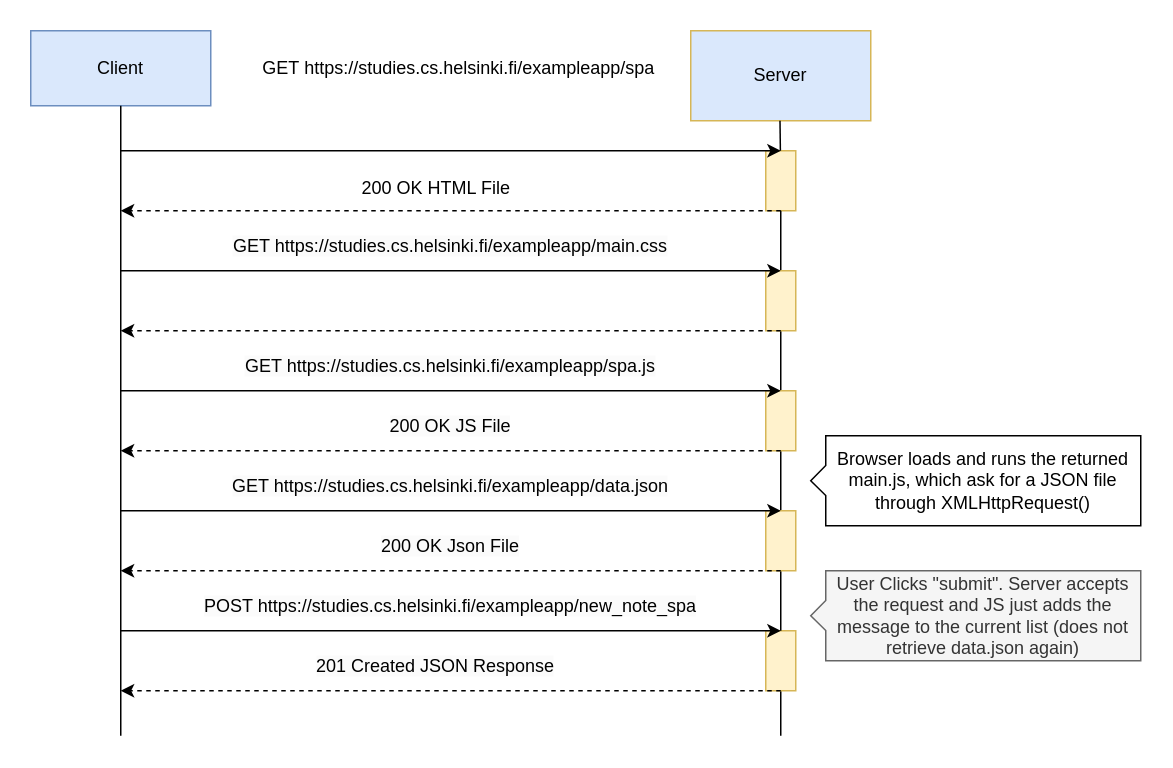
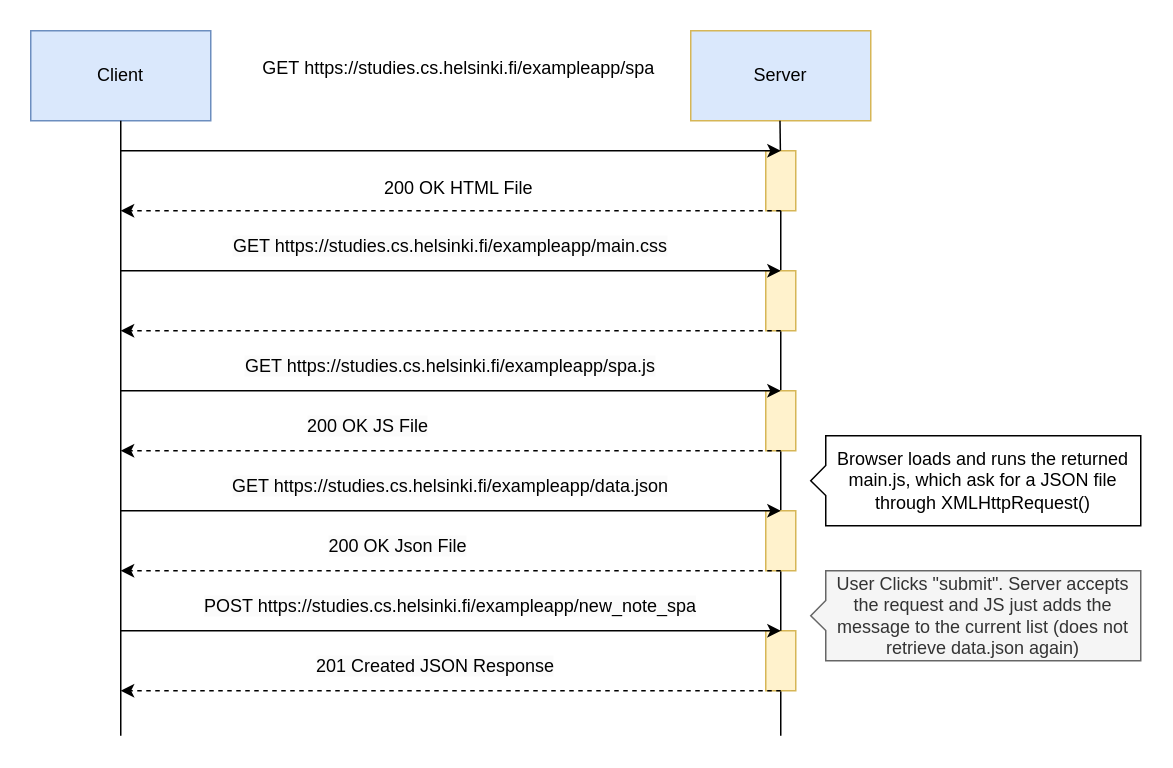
(121, 68) -> (121, 76)
(436, 188) -> (458, 188)
(451, 428) -> (368, 428)
(451, 548) -> (398, 548)
